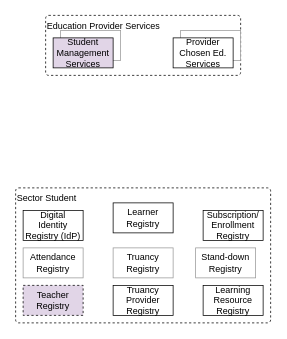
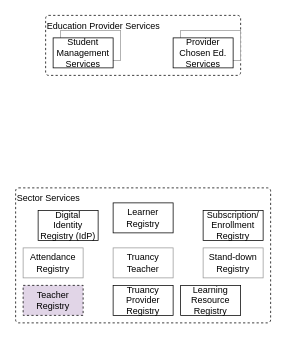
(83, 53) -> (83, 53)
(51, 199) -> (52, 199)
(53, 225) -> (68, 225)
(143, 263) -> (143, 263)
(225, 263) -> (233, 263)
(233, 300) -> (210, 300)
